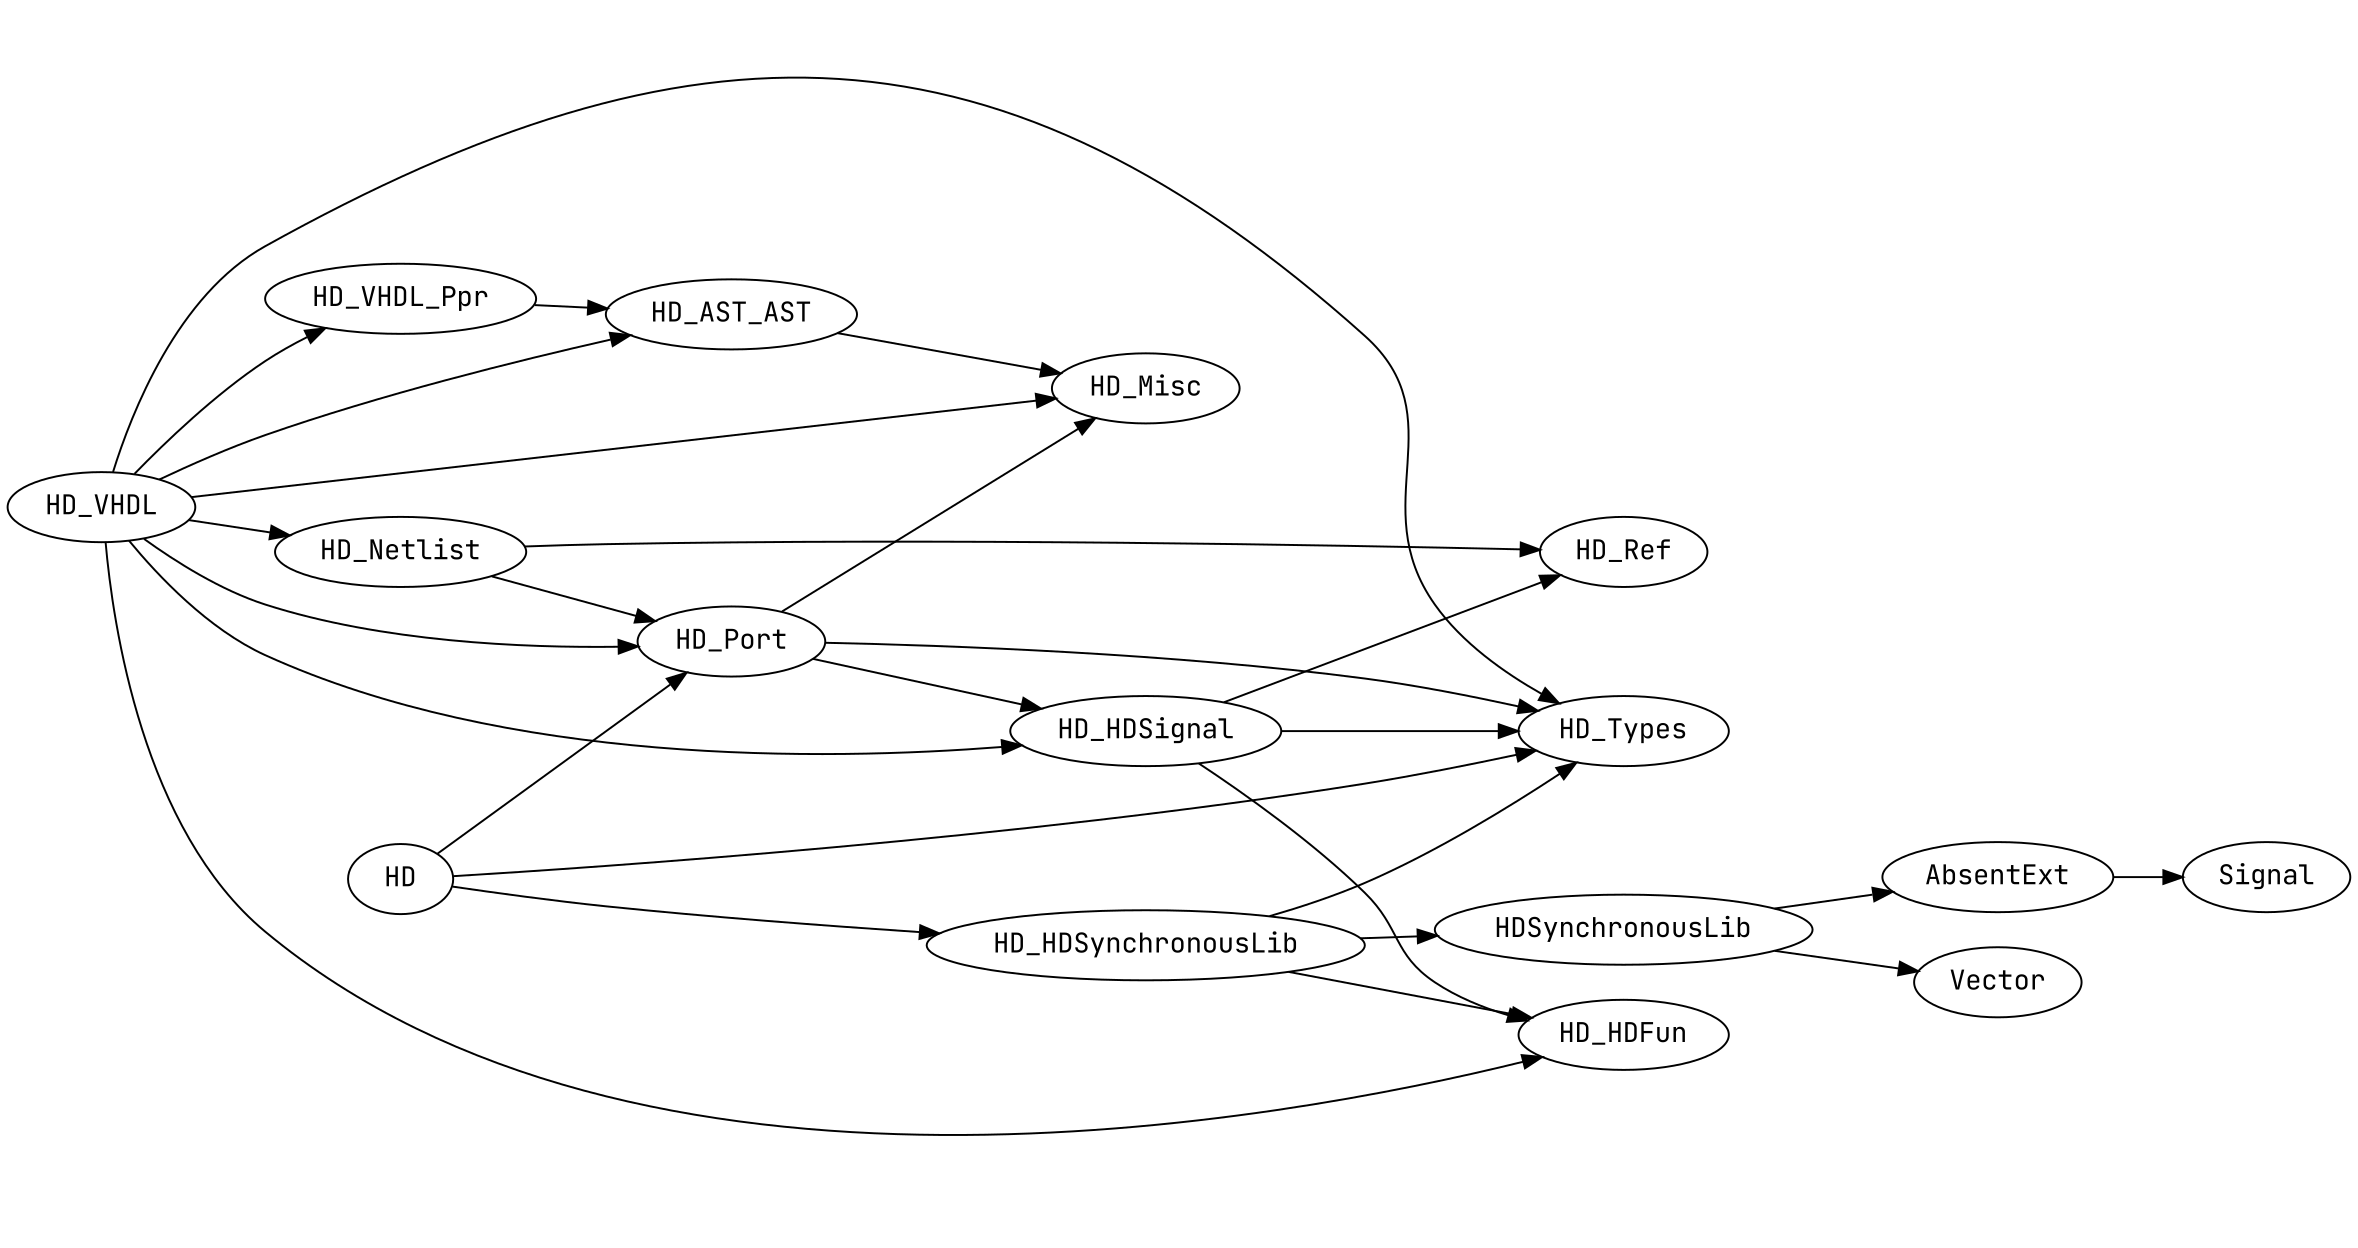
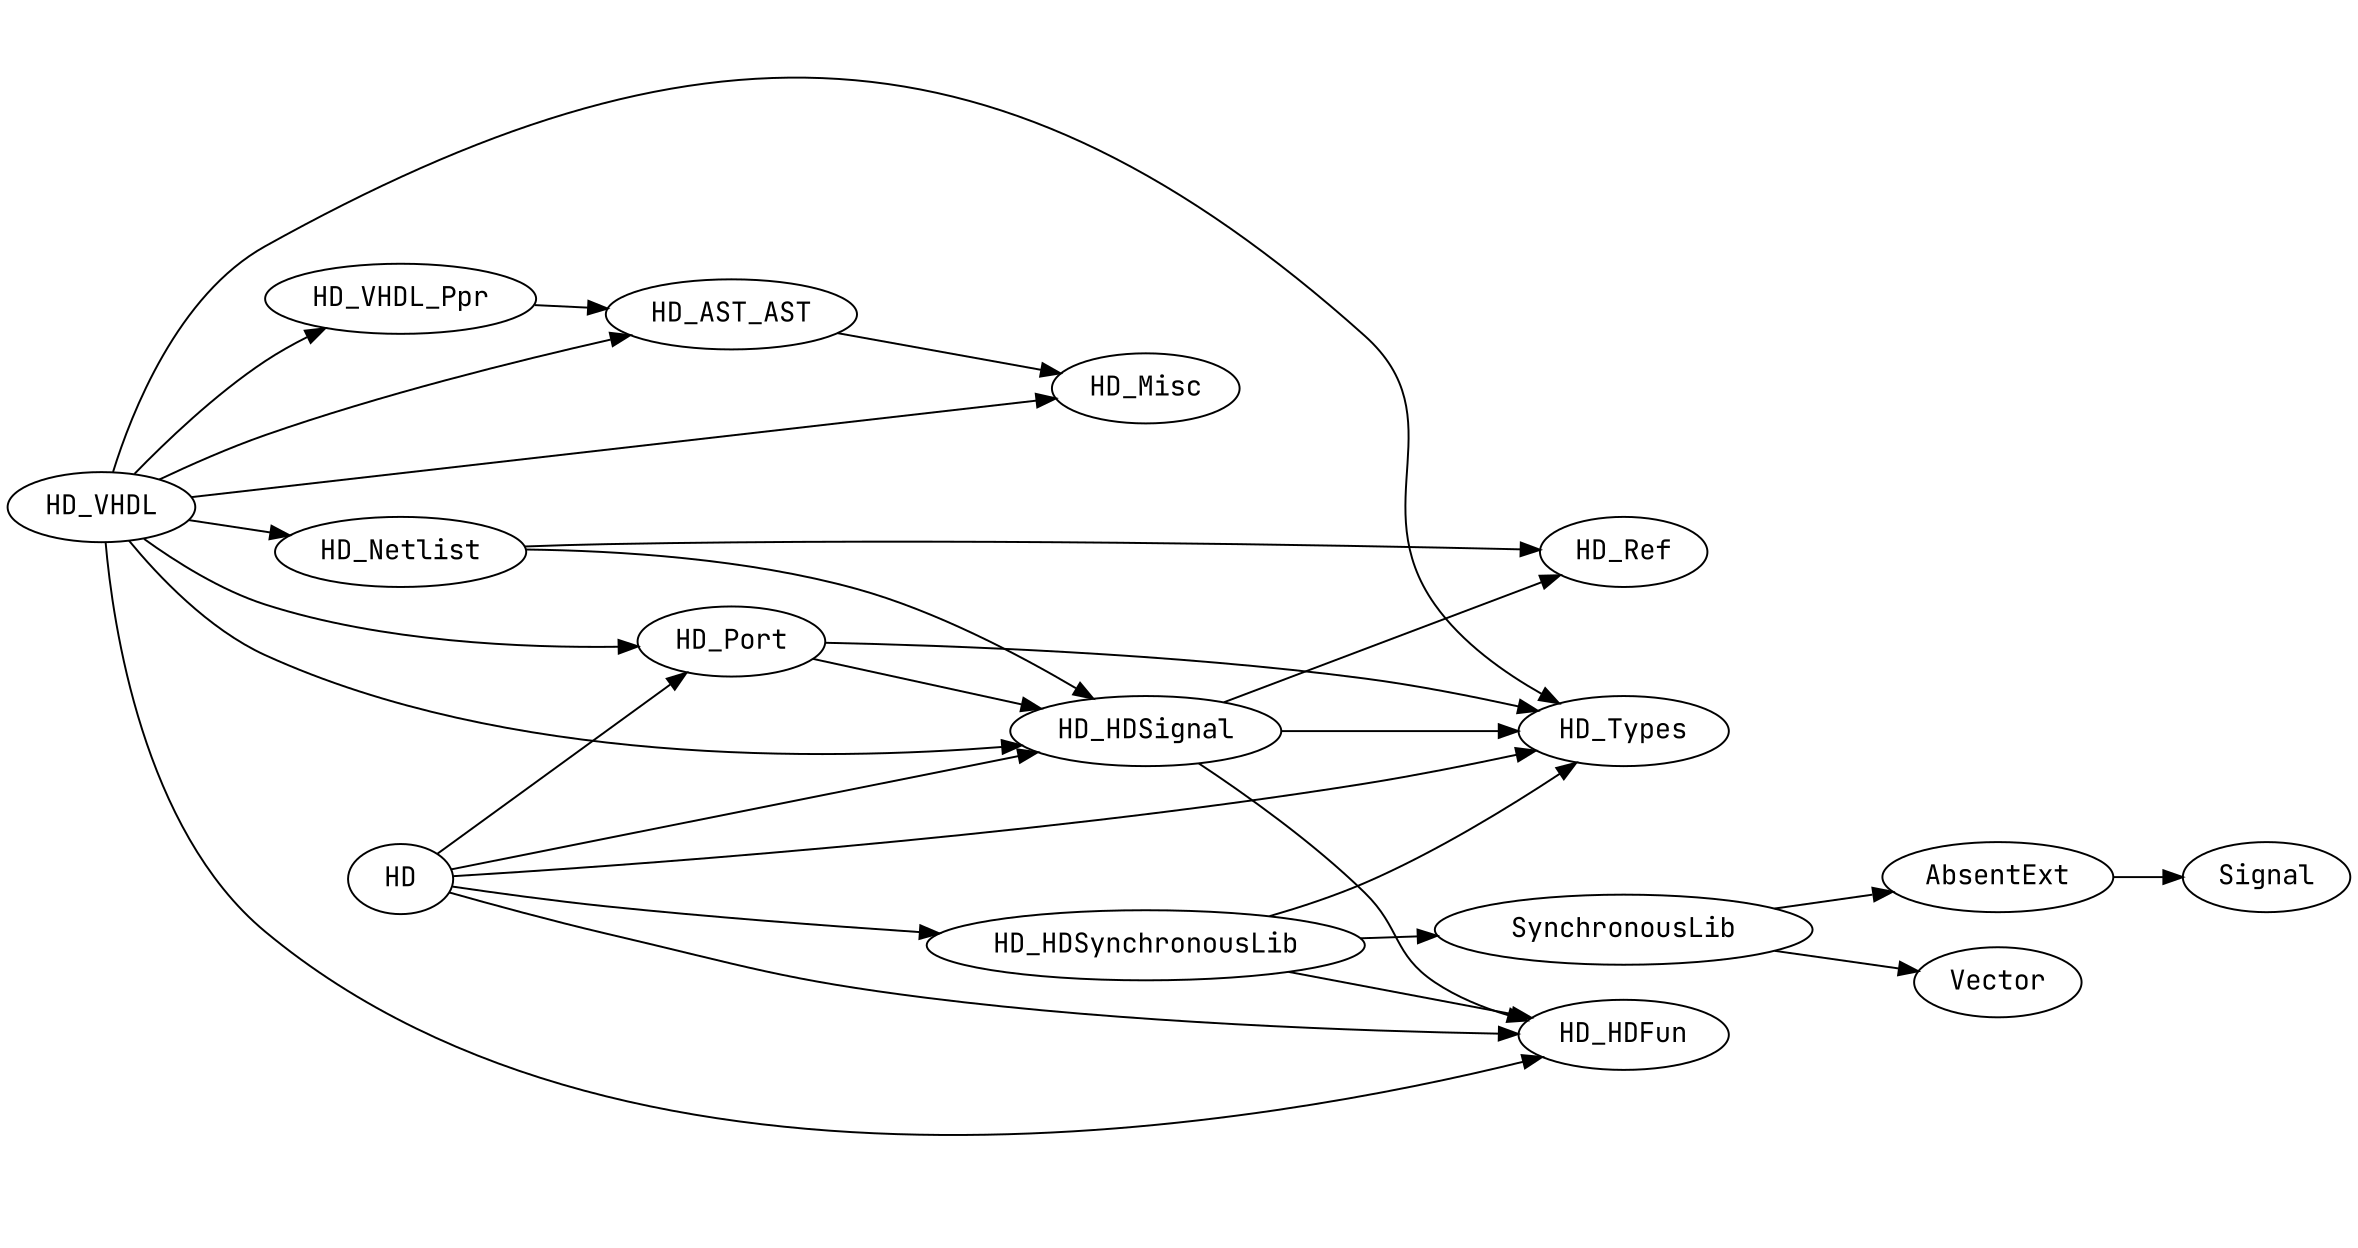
(930, 520) -> none
(564, 596) -> (812, 578)
none -> (735, 813)
(1624, 930) -> (1624, 930)
none -> (968, 1003)
